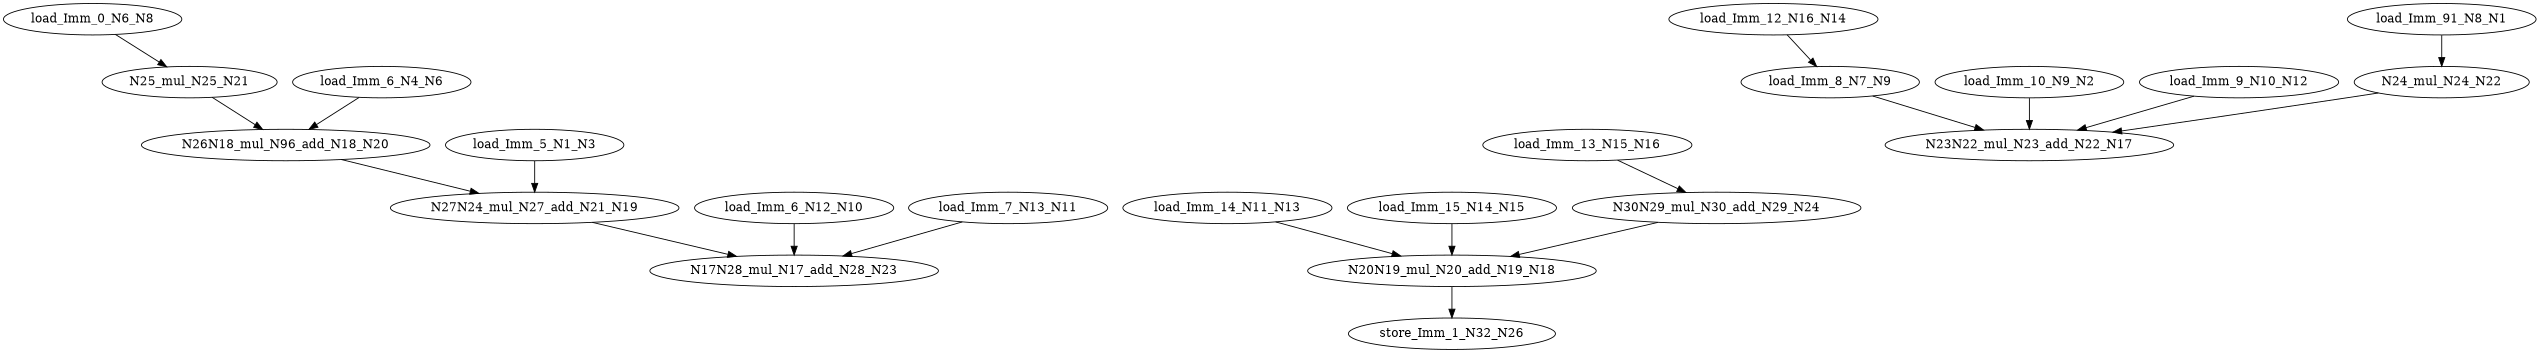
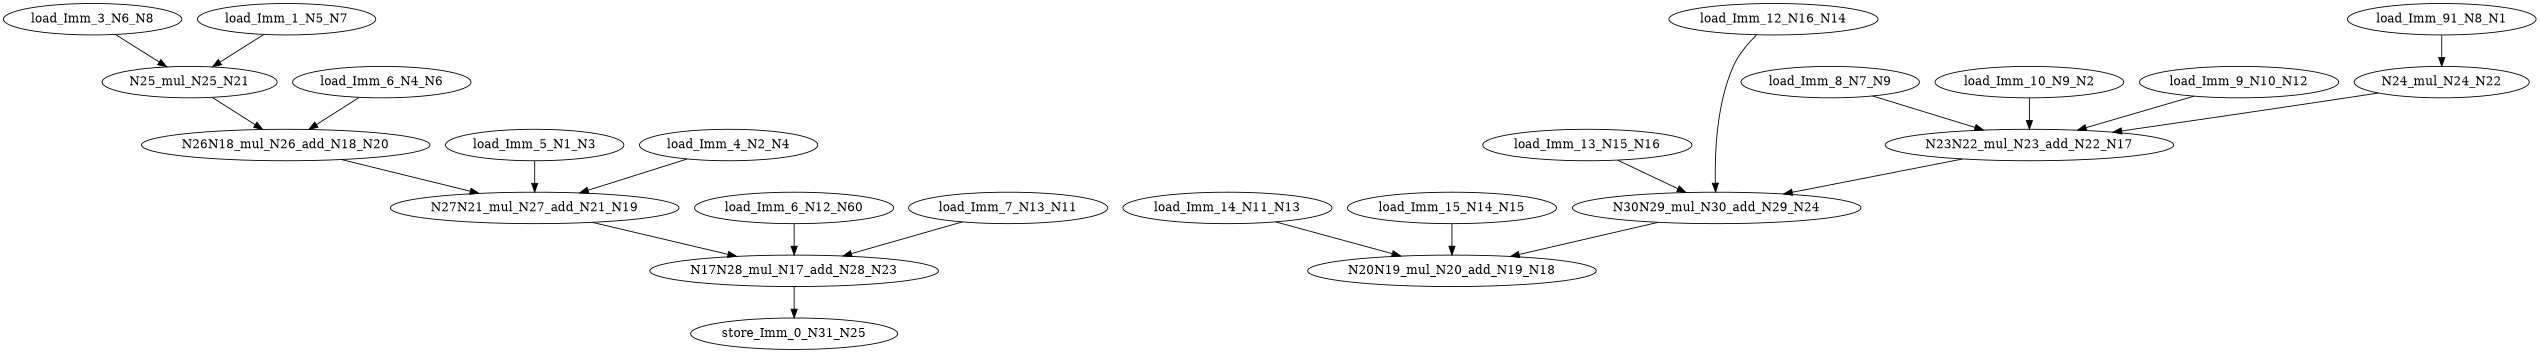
(93, 19) -> (93, 19)
none -> (287, 19)
(1799, 47) -> (1722, 104)
(286, 145) -> (286, 145)
none -> (729, 145)
none -> (1877, 176)
(535, 208) -> (535, 208)
(794, 208) -> (794, 208)
none -> (794, 334)
(1452, 334) -> none
